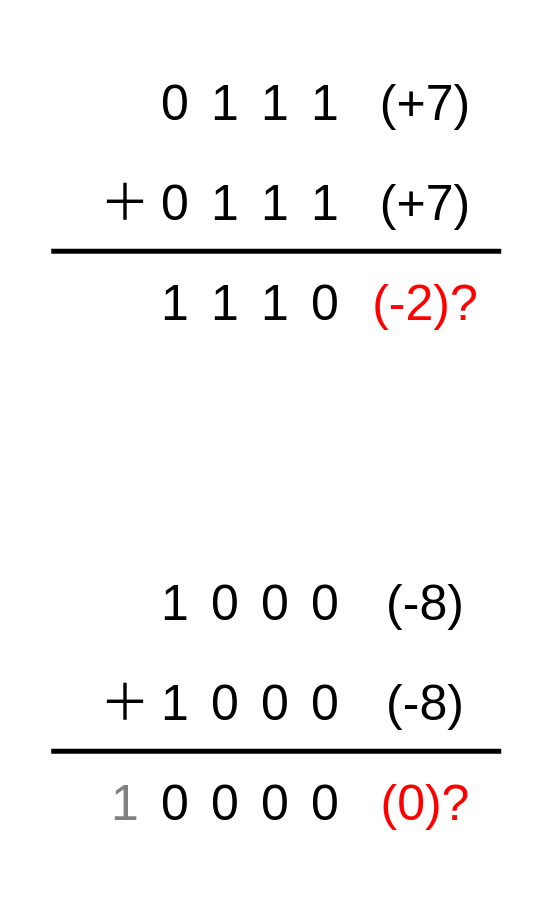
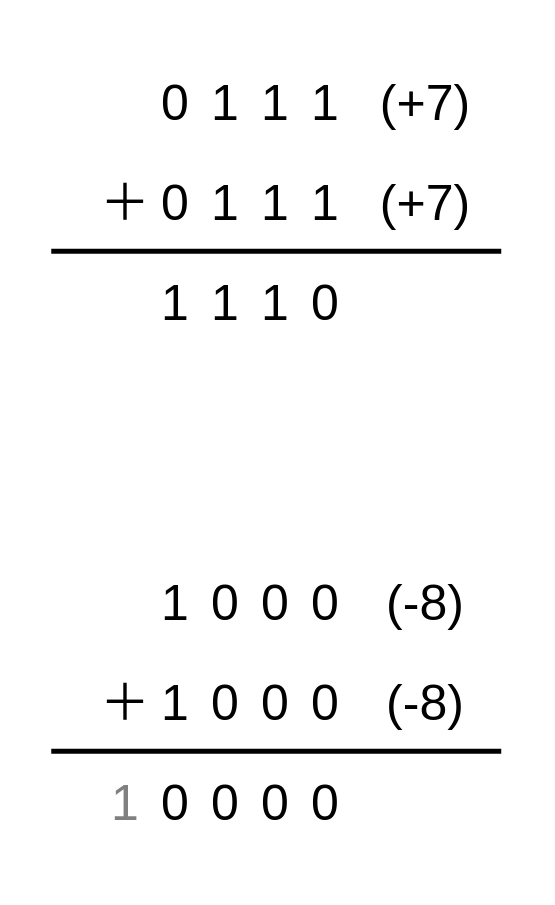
(426, 301) -> none
(426, 801) -> none
